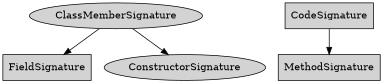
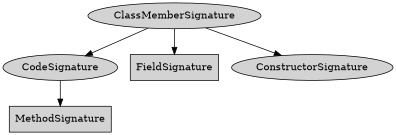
(329, 16) -> (60, 67)
none -> (120, 40)
